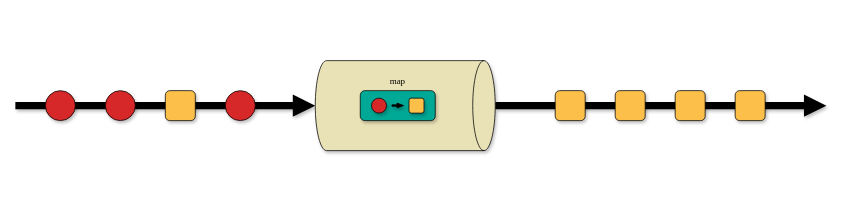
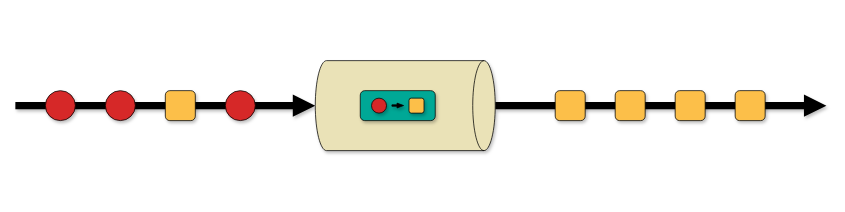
(398, 81) -> none
